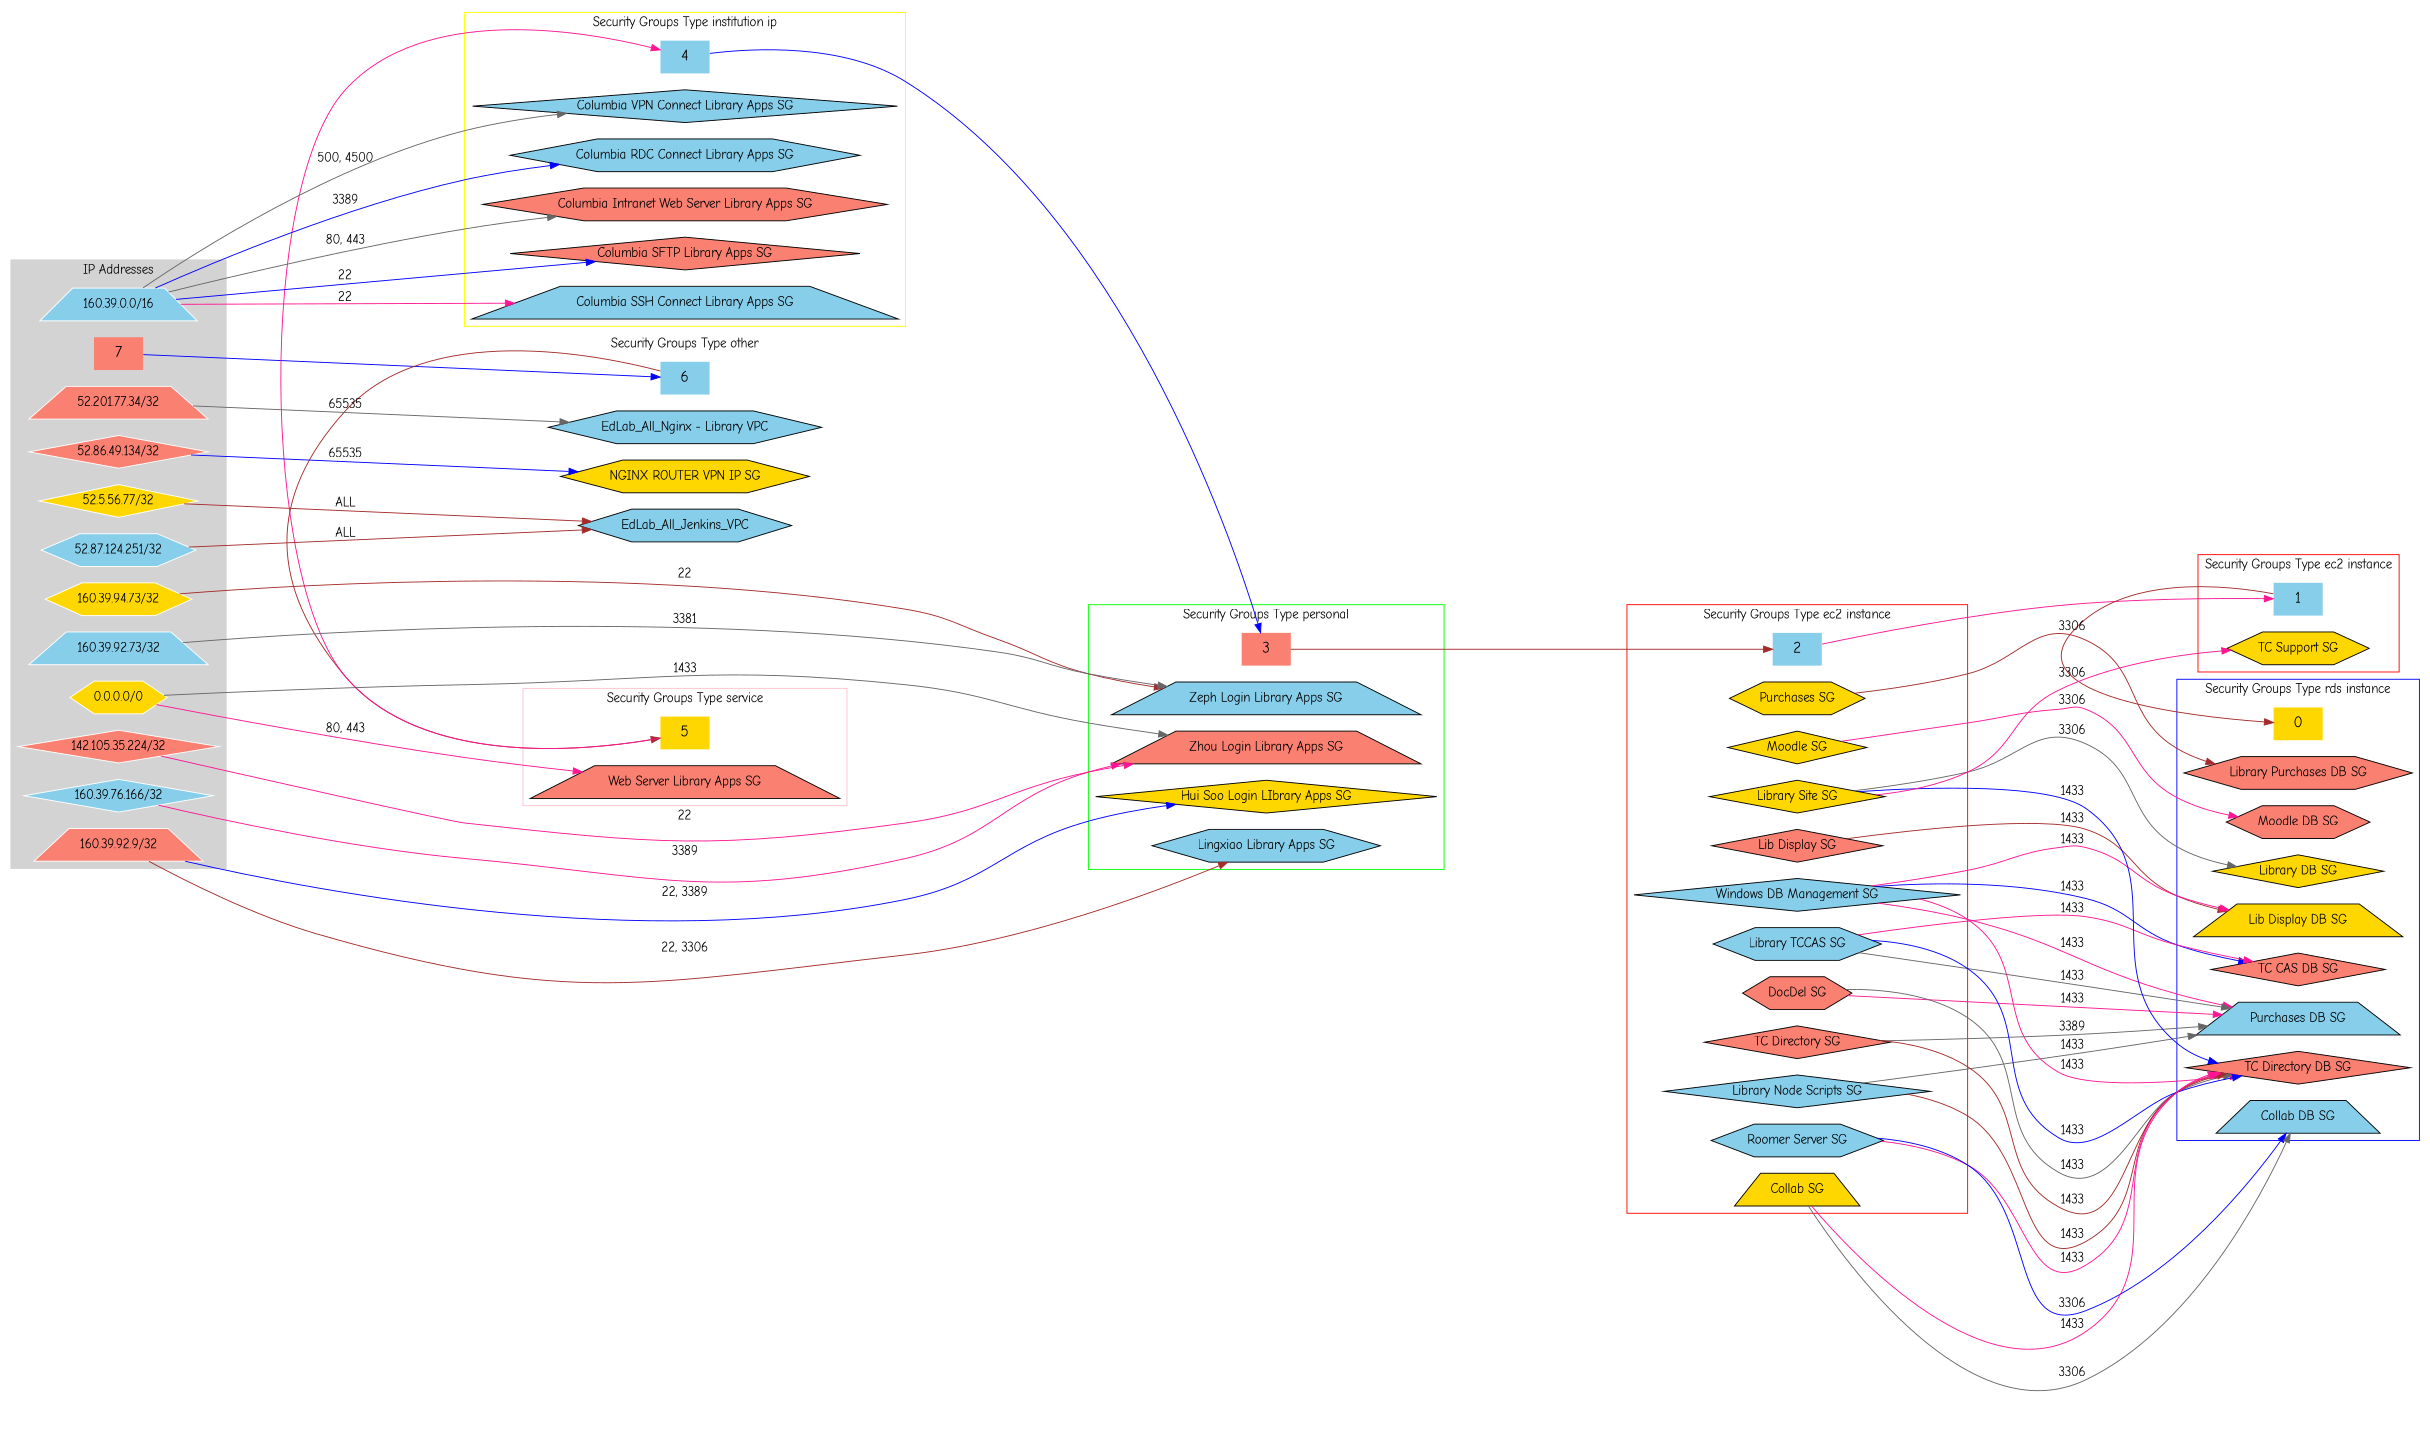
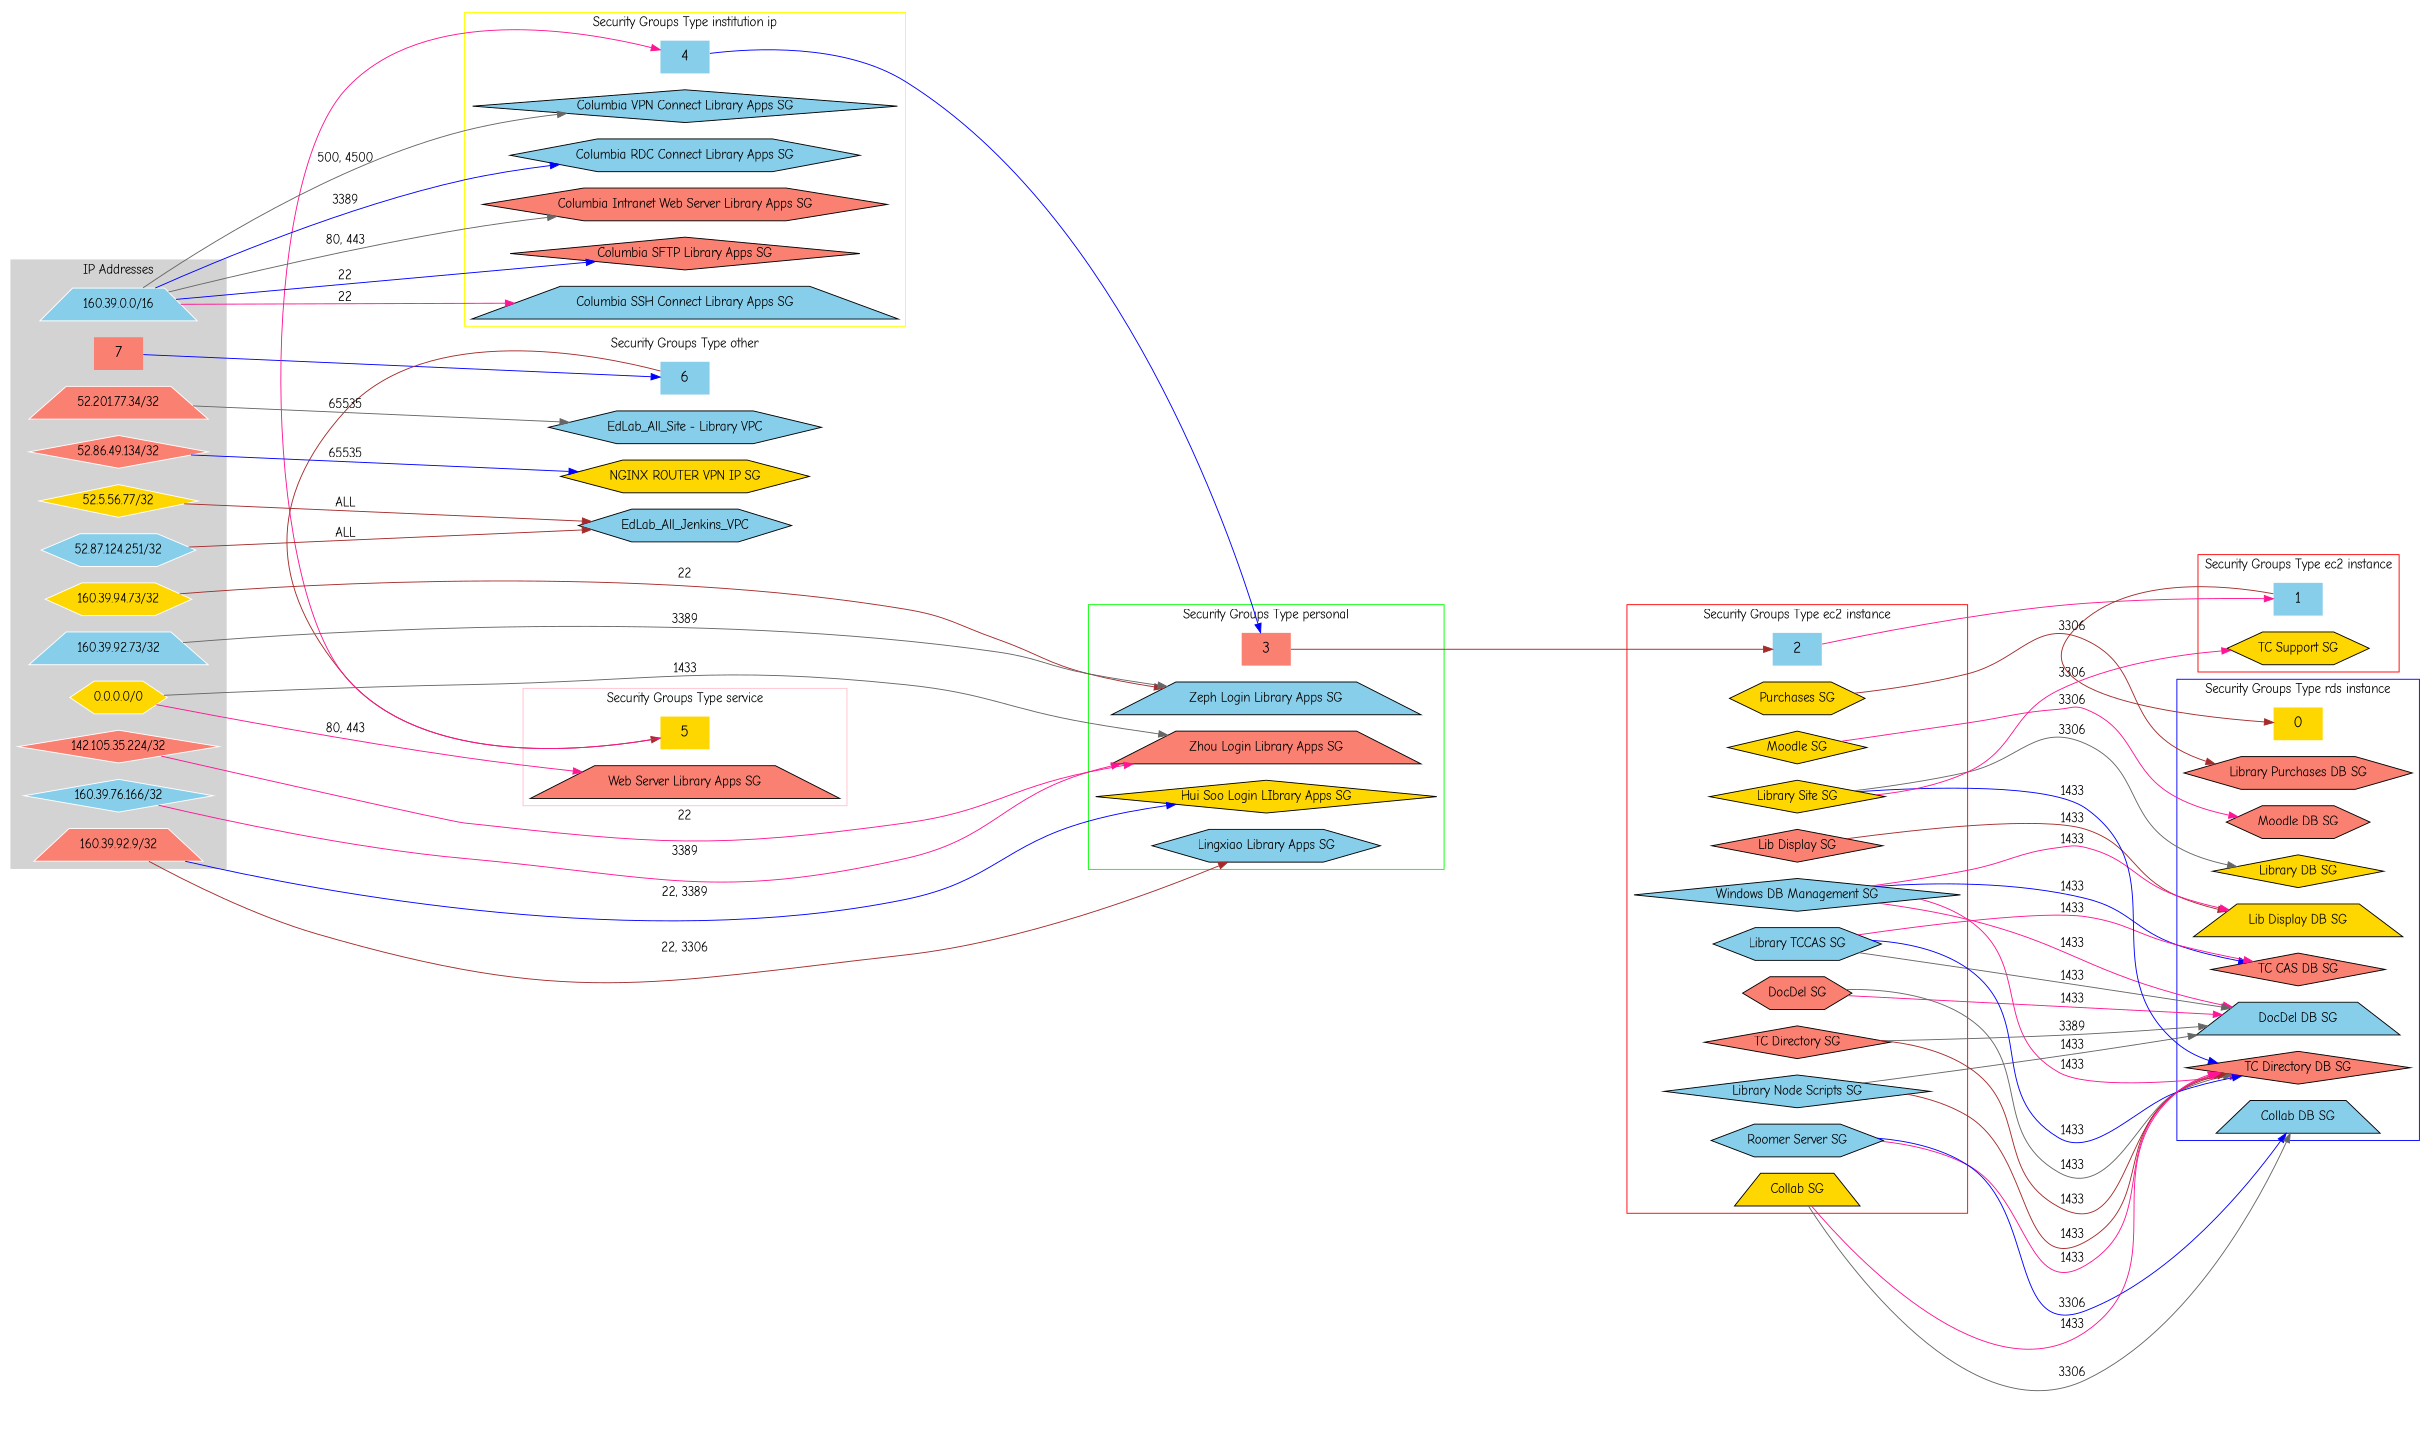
(685, 427) -> (685, 427)
(685, 620) -> (685, 620)
(2298, 1019) -> (2298, 1019)
